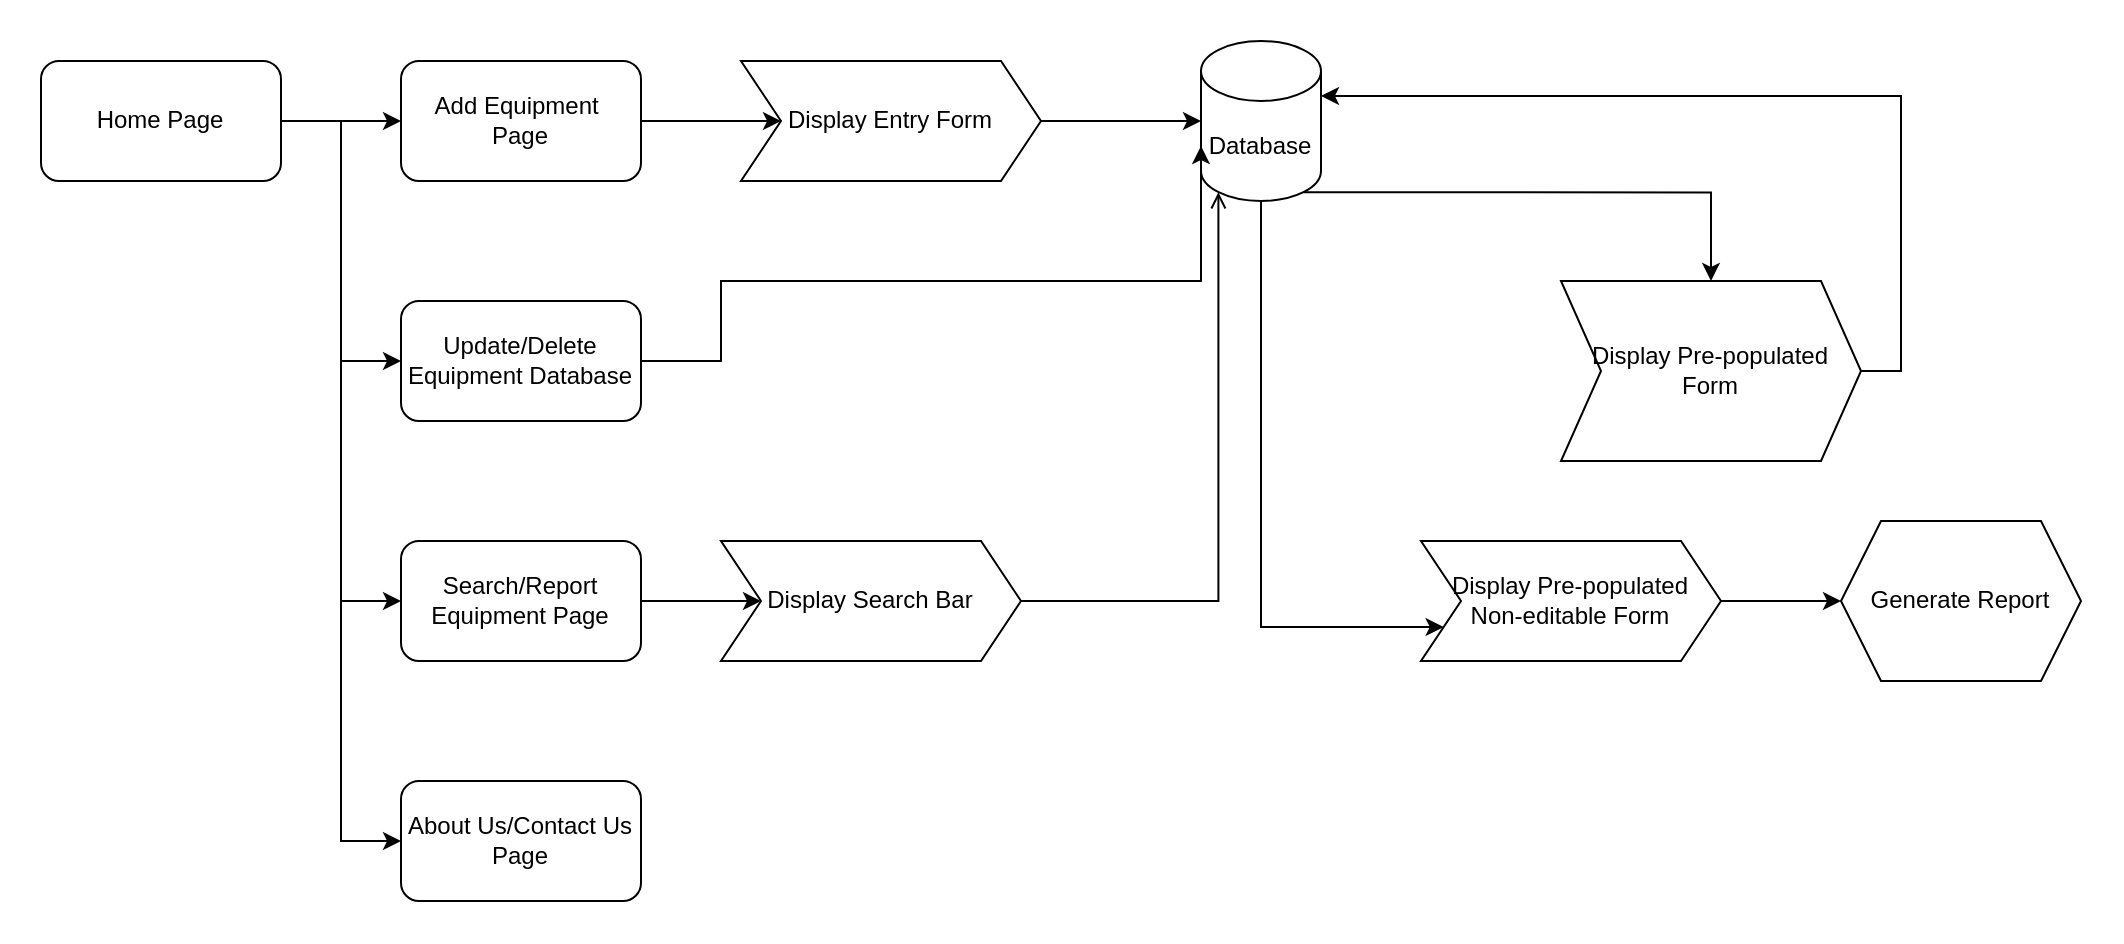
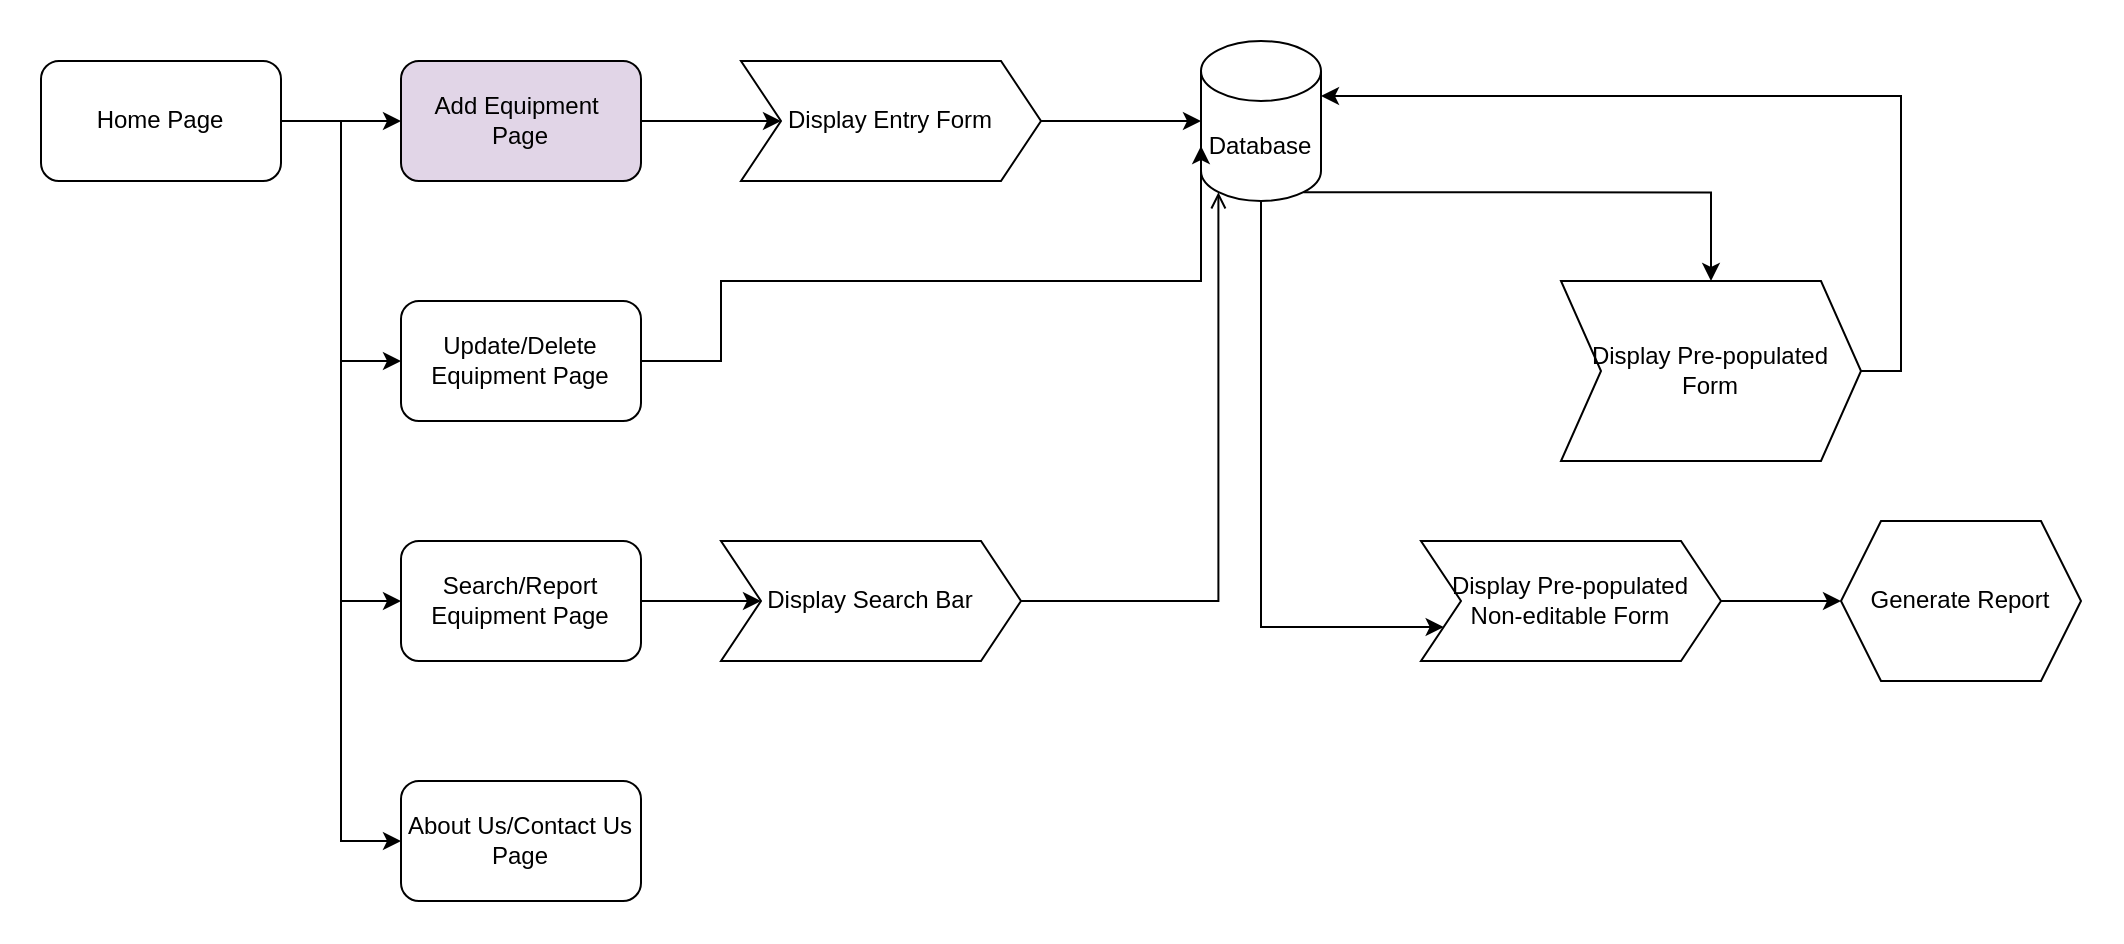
(521, 121) -> (521, 121)
(521, 361) -> (521, 361)
